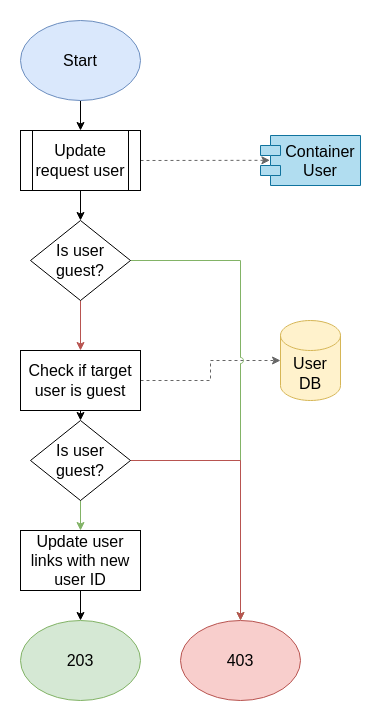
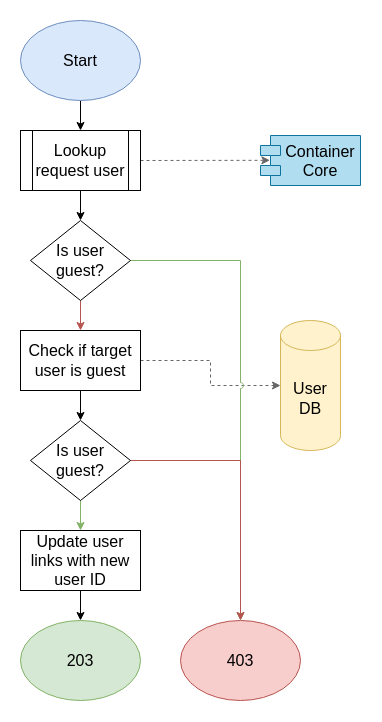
(320, 152) -> (320, 152)
(81, 161) -> (81, 161)
(311, 361) -> (311, 386)
(81, 381) -> (81, 361)
